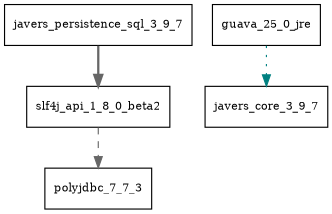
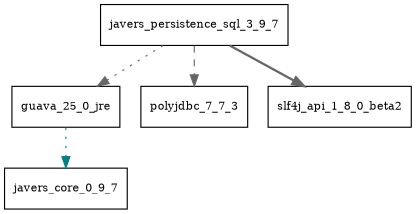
none -> (135, 63)
(266, 107) -> (66, 189)
(98, 142) -> (194, 60)
